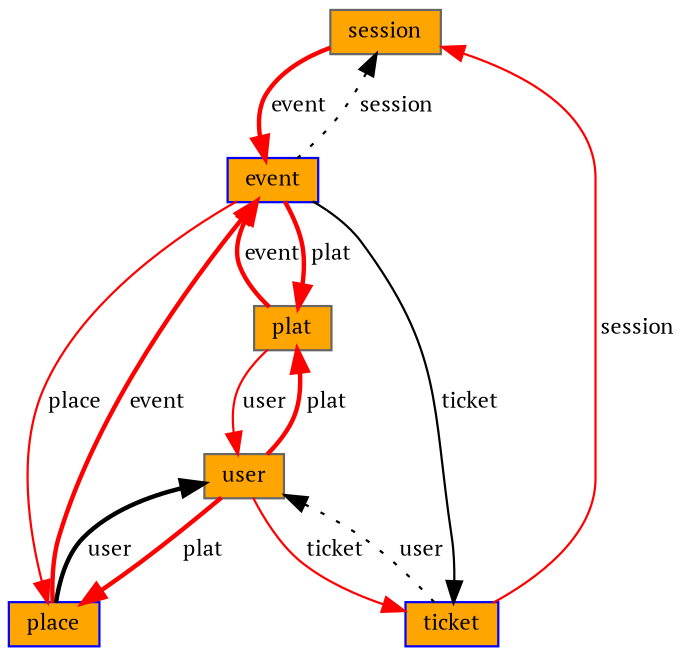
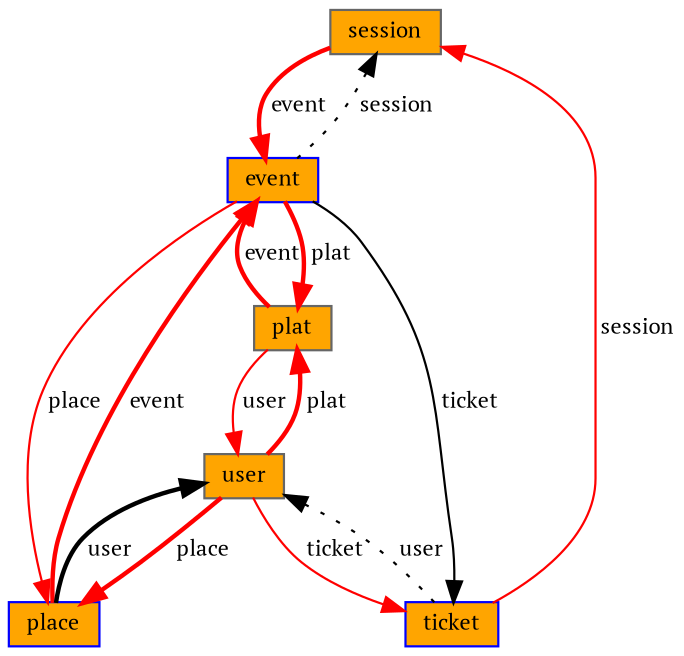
(201, 550) -> (201, 550)
